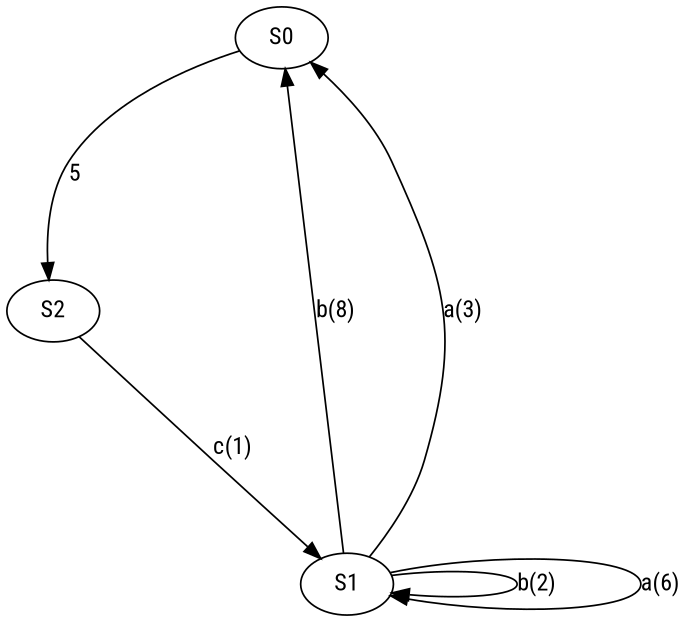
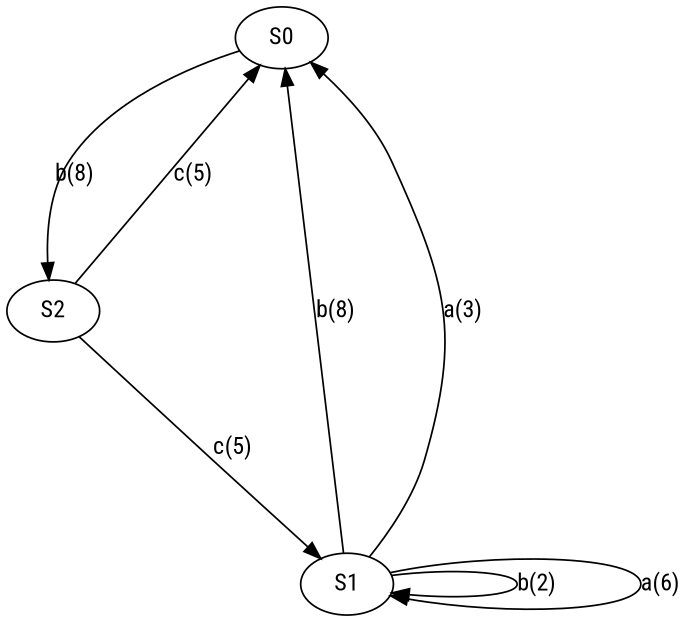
(75, 174) -> (75, 174)
none -> (162, 181)
(233, 448) -> (233, 448)
